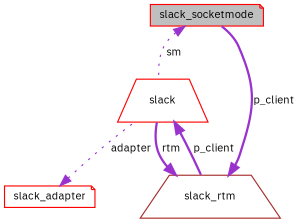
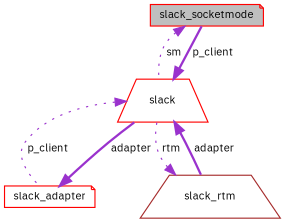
(252, 93) -> (190, 47)
none -> (44, 125)
(157, 146) -> (157, 146)
(100, 149) -> (100, 149)
(213, 149) -> (213, 149)
